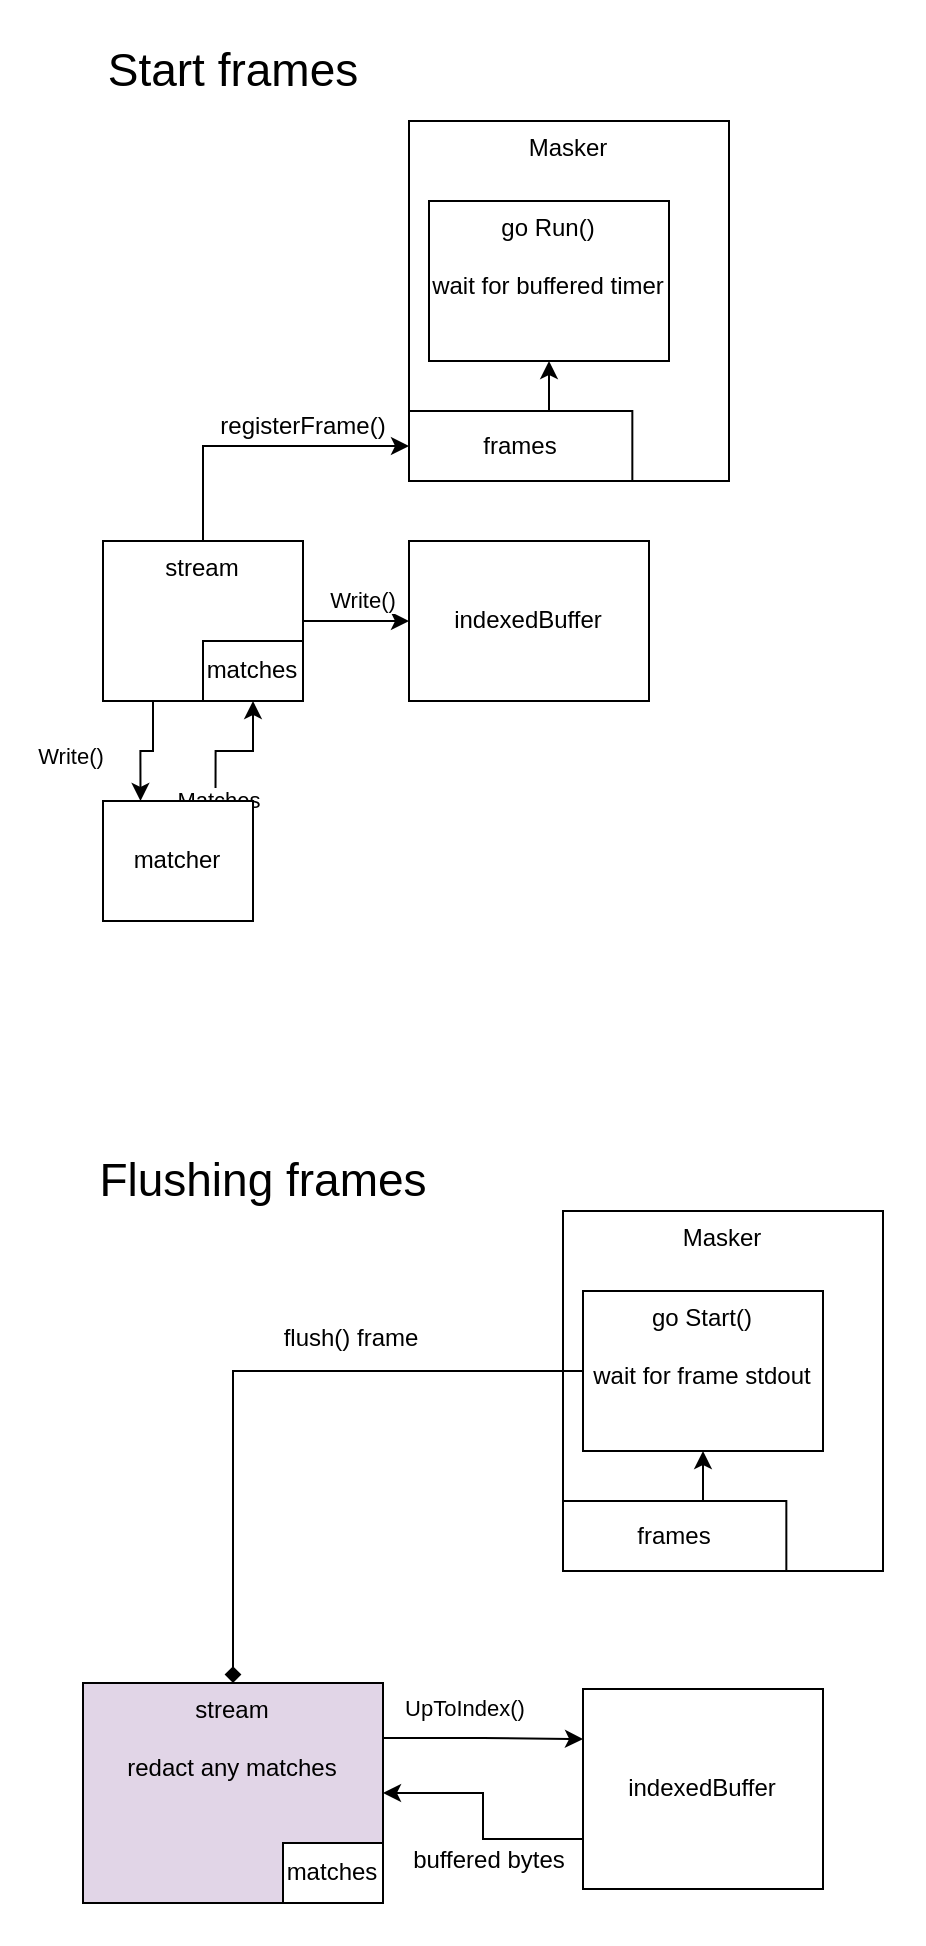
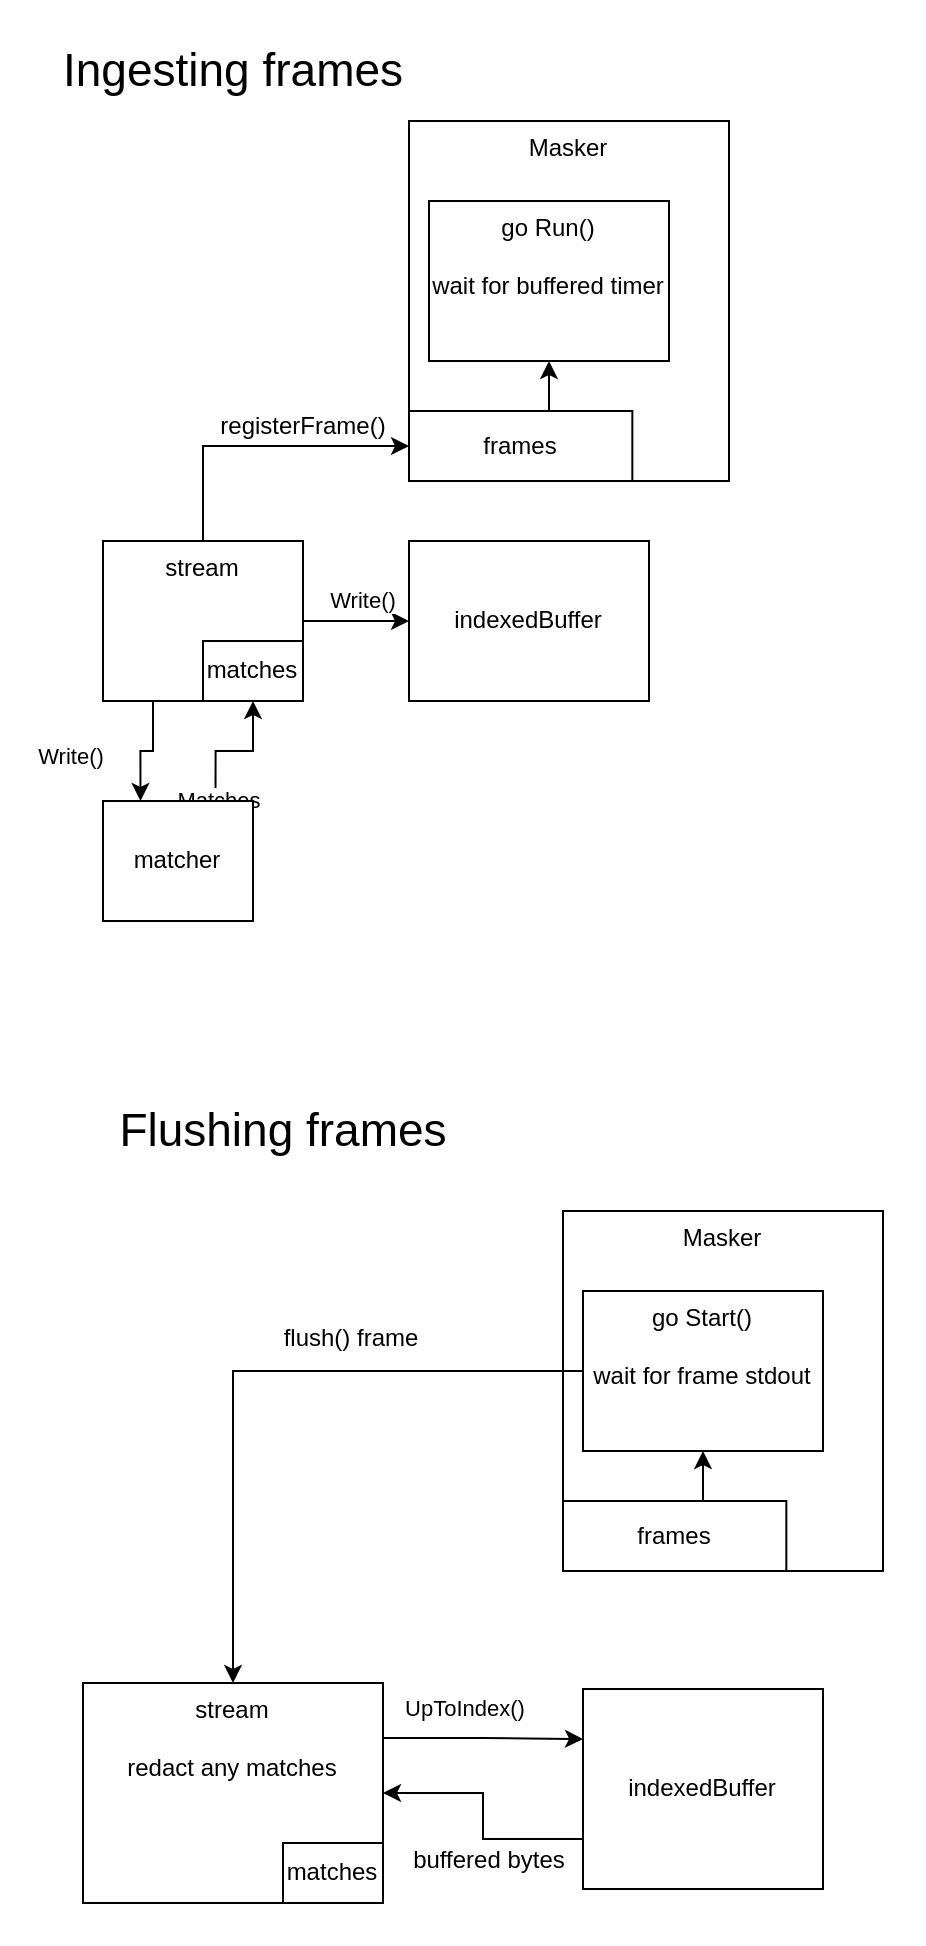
(234, 71) -> (234, 71)
(263, 1181) -> (283, 1131)
(233, 1667) -> (233, 1668)
(233, 1793) -> (233, 1793)
